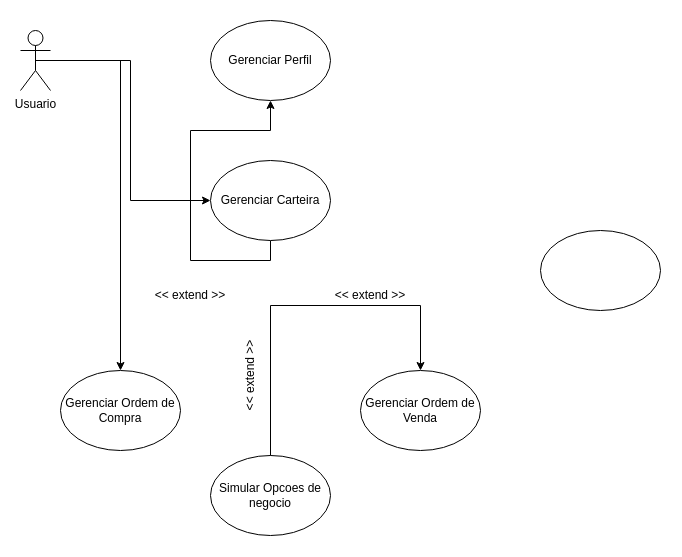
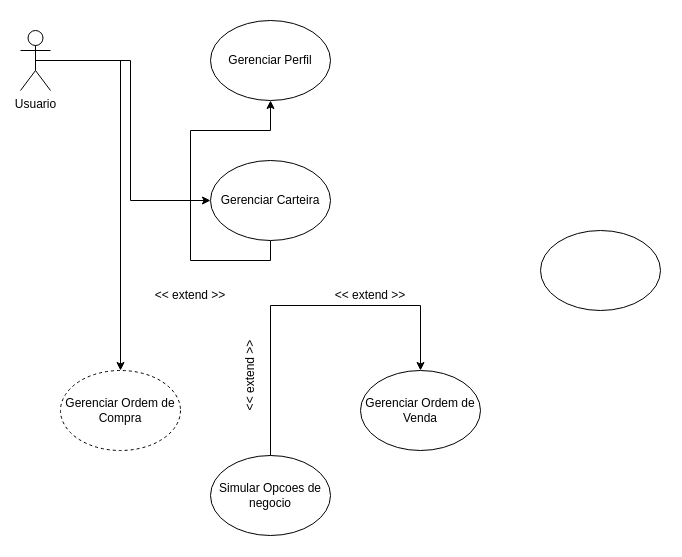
(121, 411) -> (121, 411)
